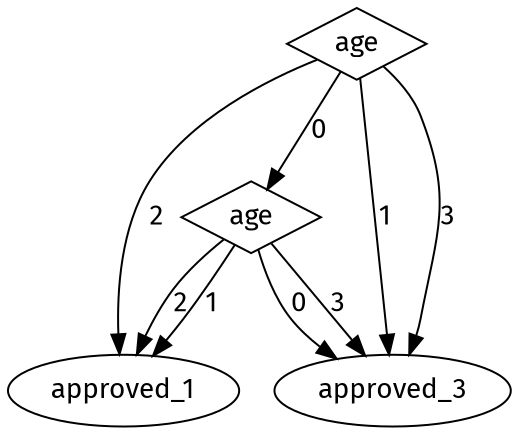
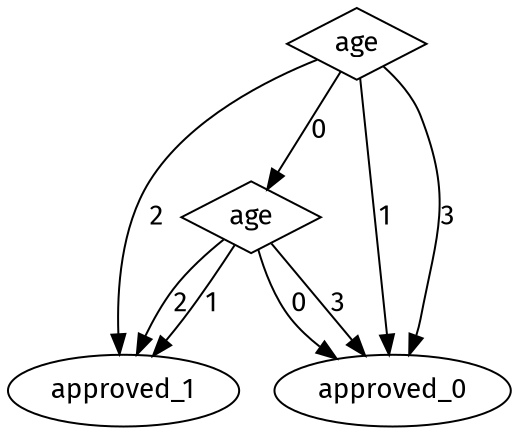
(393, 391) -> (393, 391)
